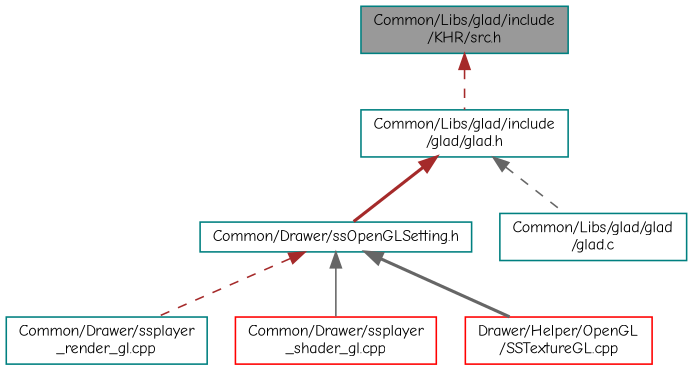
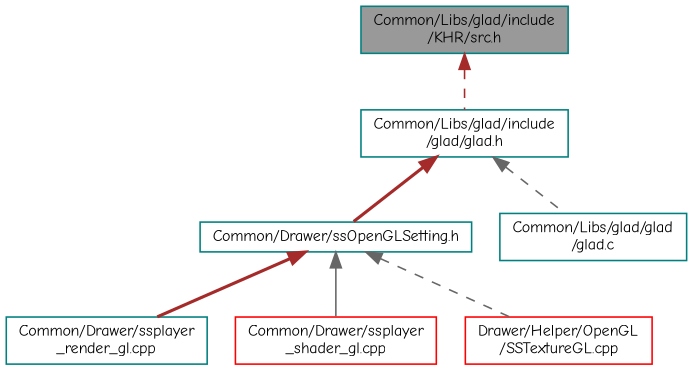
(224, 288) -> (224, 288)
(445, 288) -> (445, 288)
